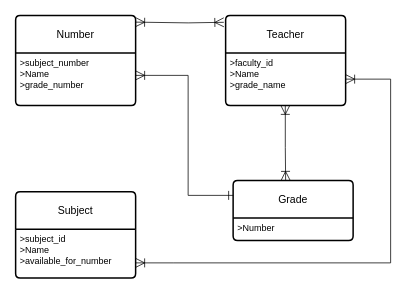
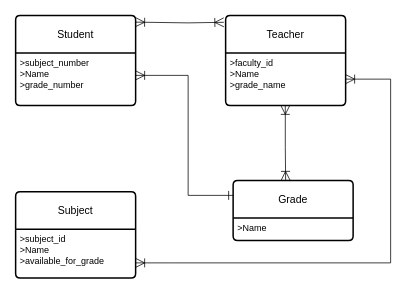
(75, 34) -> (75, 34)
(255, 229) -> (250, 229)
(69, 251) -> (67, 251)
